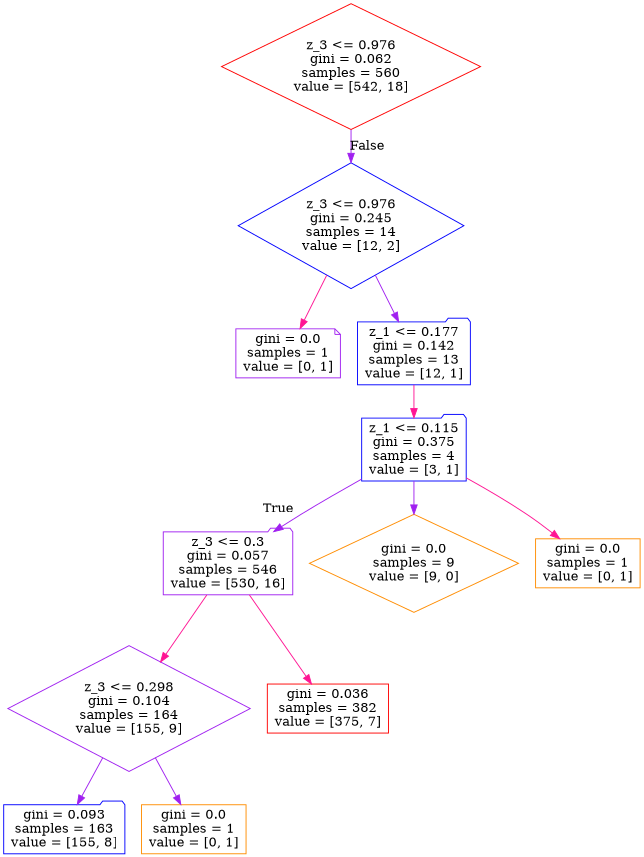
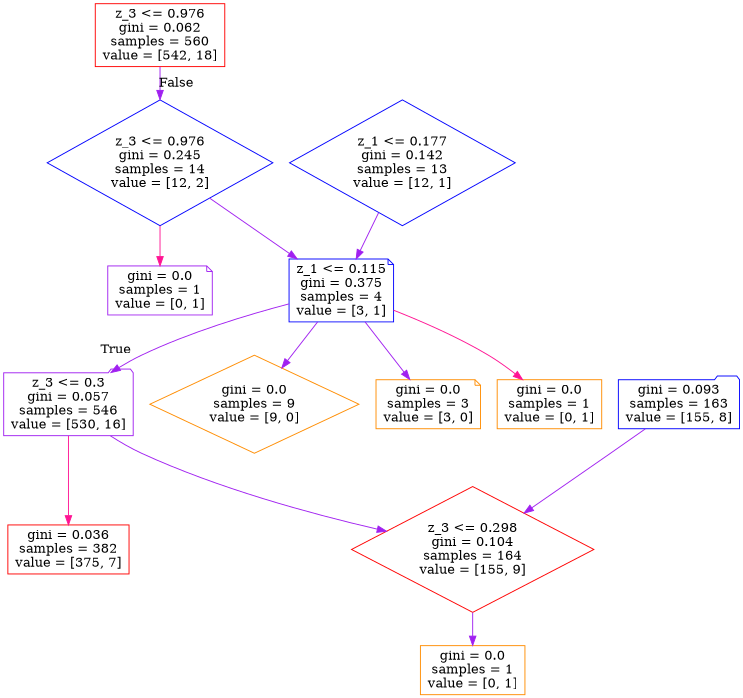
(351, 67) -> (160, 35)
(385, 294) -> (250, 226)
(414, 353) -> (402, 163)
(414, 397) -> (369, 232)
none -> (428, 404)
(414, 450) -> (341, 290)
(186, 625) -> (241, 491)
(129, 709) -> (473, 549)
(92, 777) -> (589, 468)
